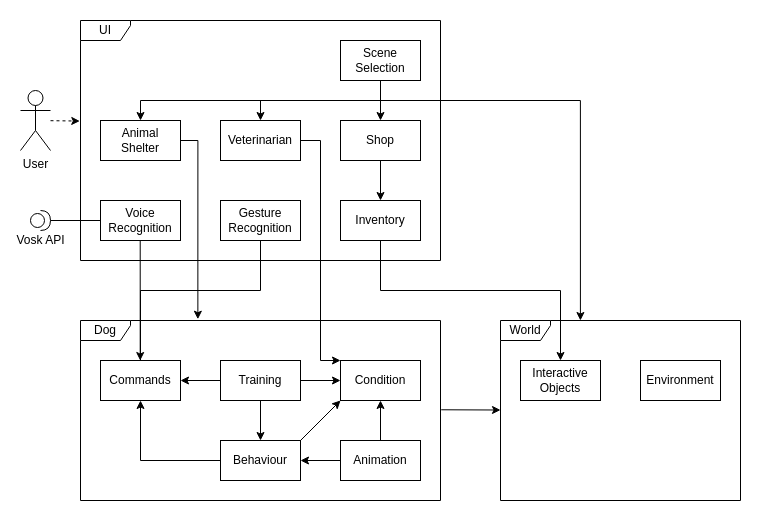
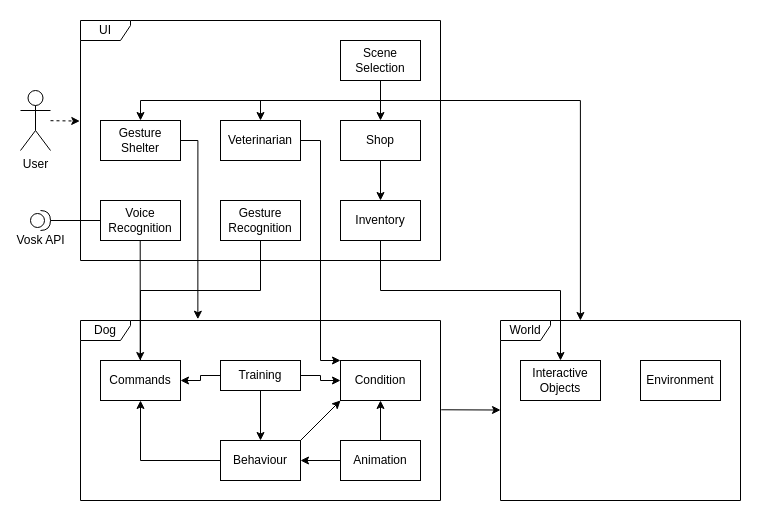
(141, 141) -> (141, 141)
(261, 381) -> (261, 376)
